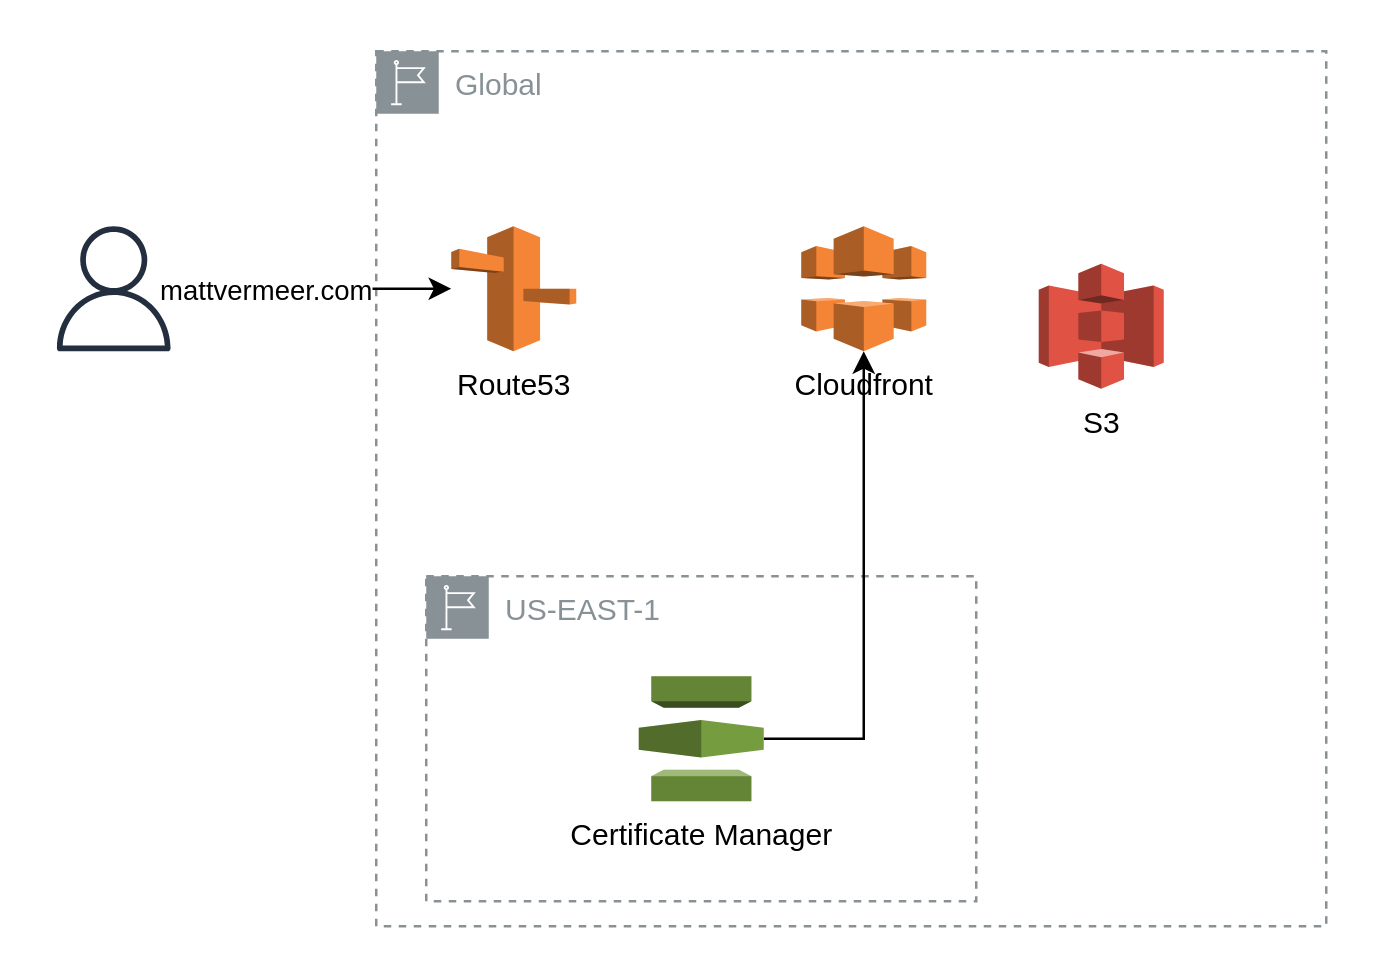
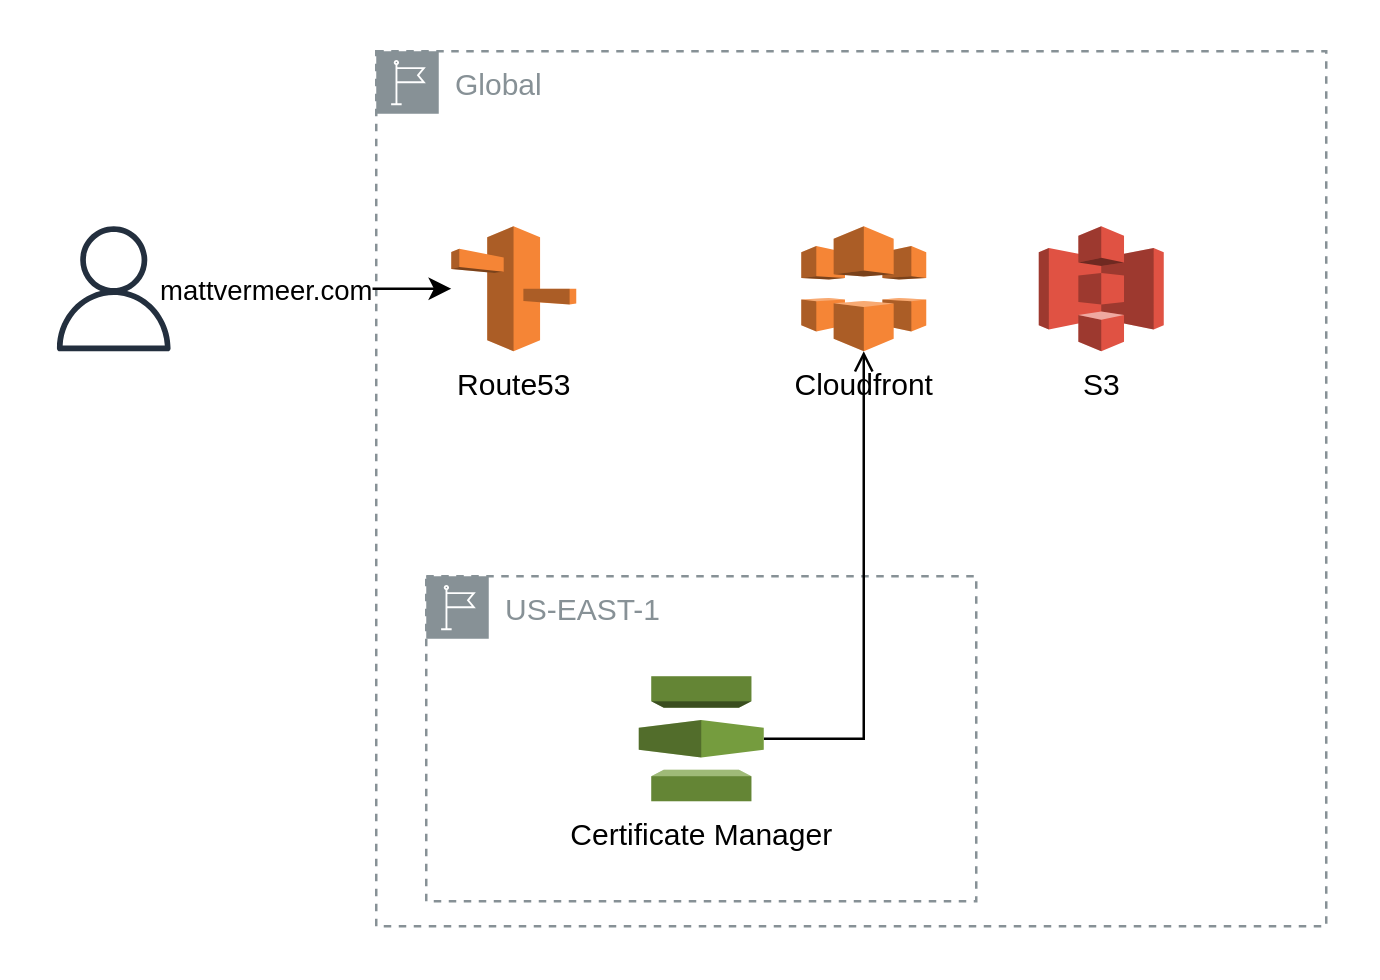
(1101, 326) -> (1101, 289)
(864, 369) -> (864, 365)
